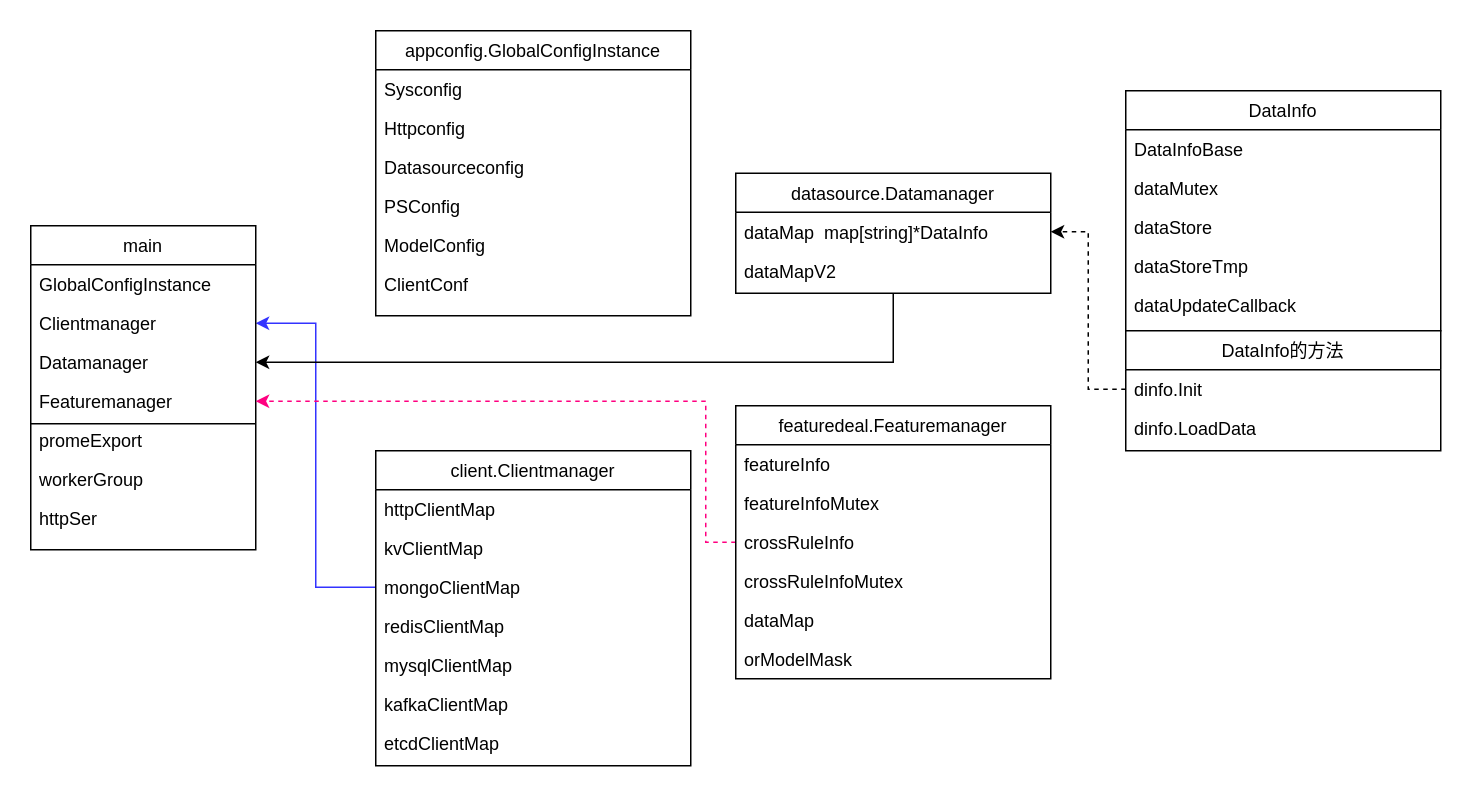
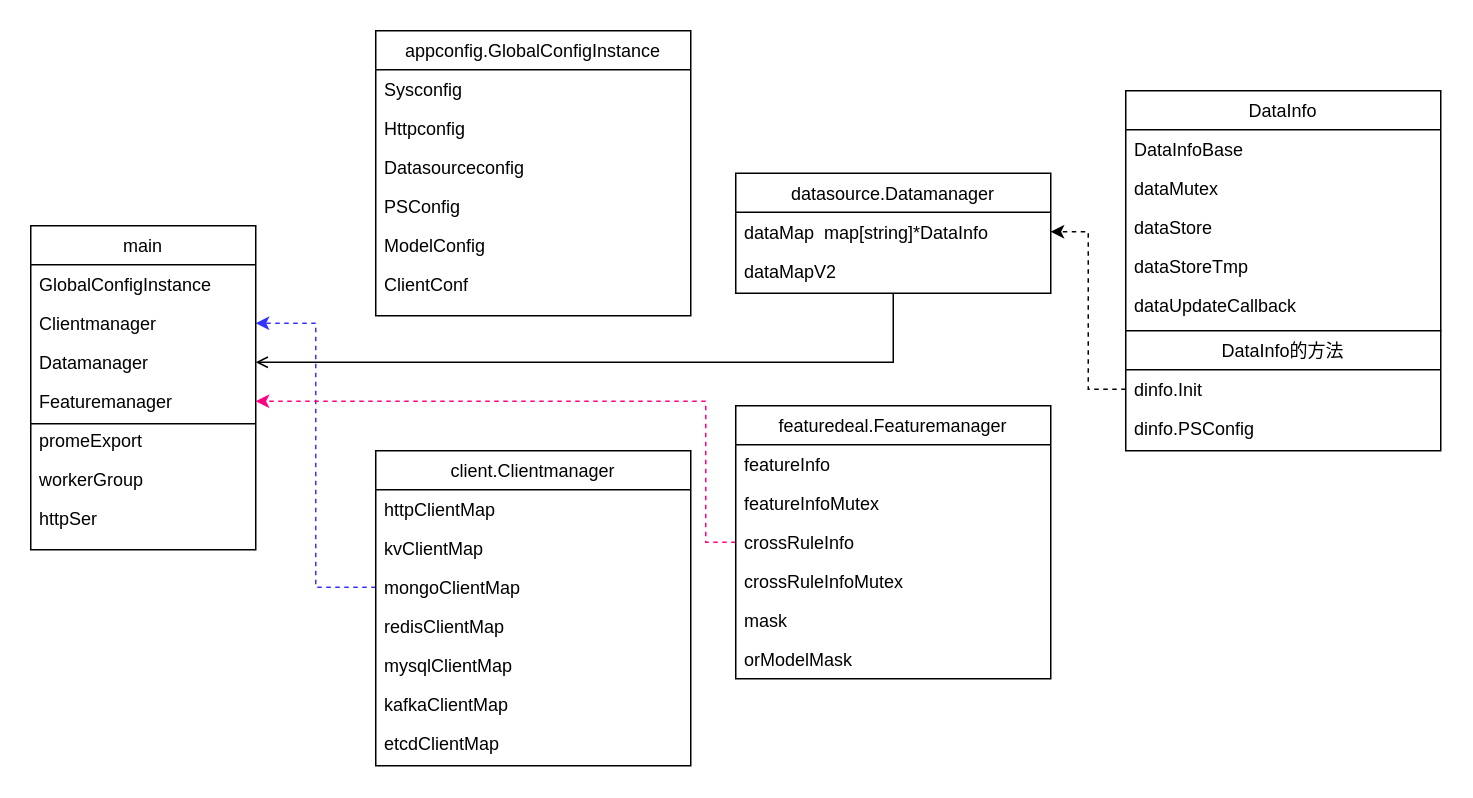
(267, 362) -> (264, 362)
(1200, 429) -> (1198, 429)
(316, 460) -> (316, 460)
(779, 621) -> (764, 621)
